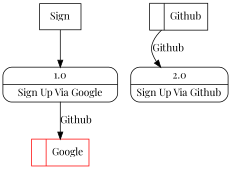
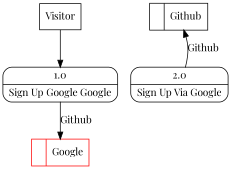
(60, 17) -> (60, 17)
(152, 45) -> (188, 52)
(60, 93) -> (60, 93)
(179, 93) -> (179, 93)
